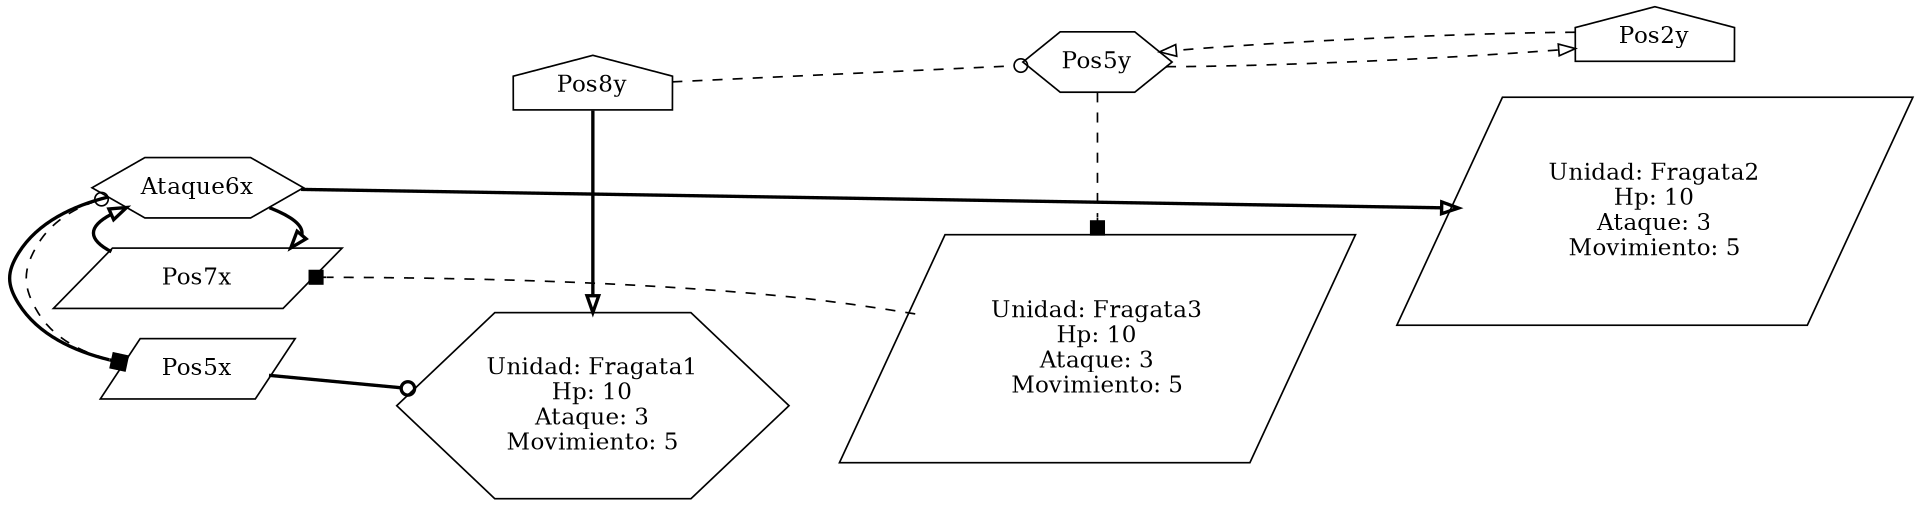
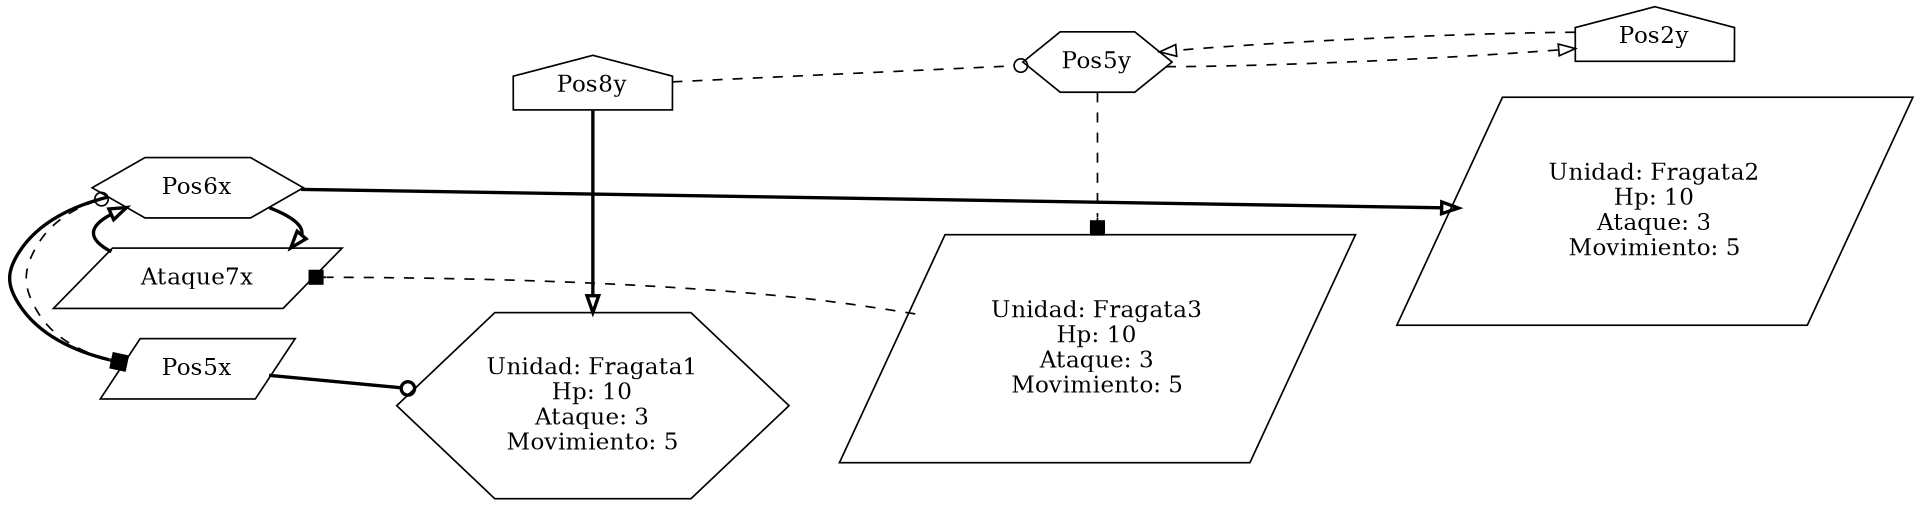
(198, 188) -> (198, 188)
(198, 278) -> (198, 278)
